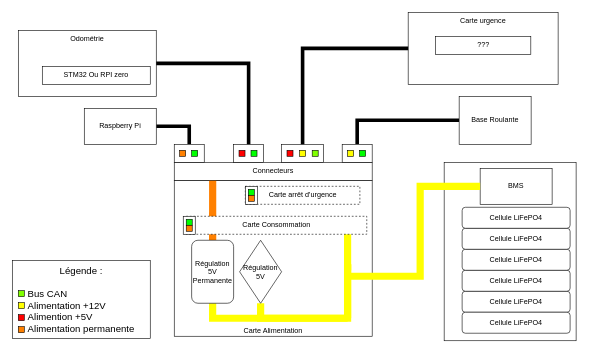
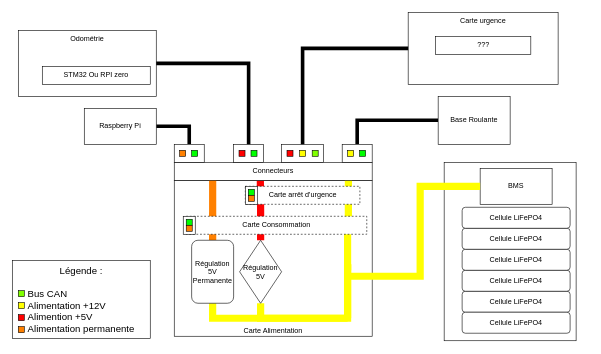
(495, 120) -> (474, 120)
none -> (261, 210)
none -> (348, 210)
